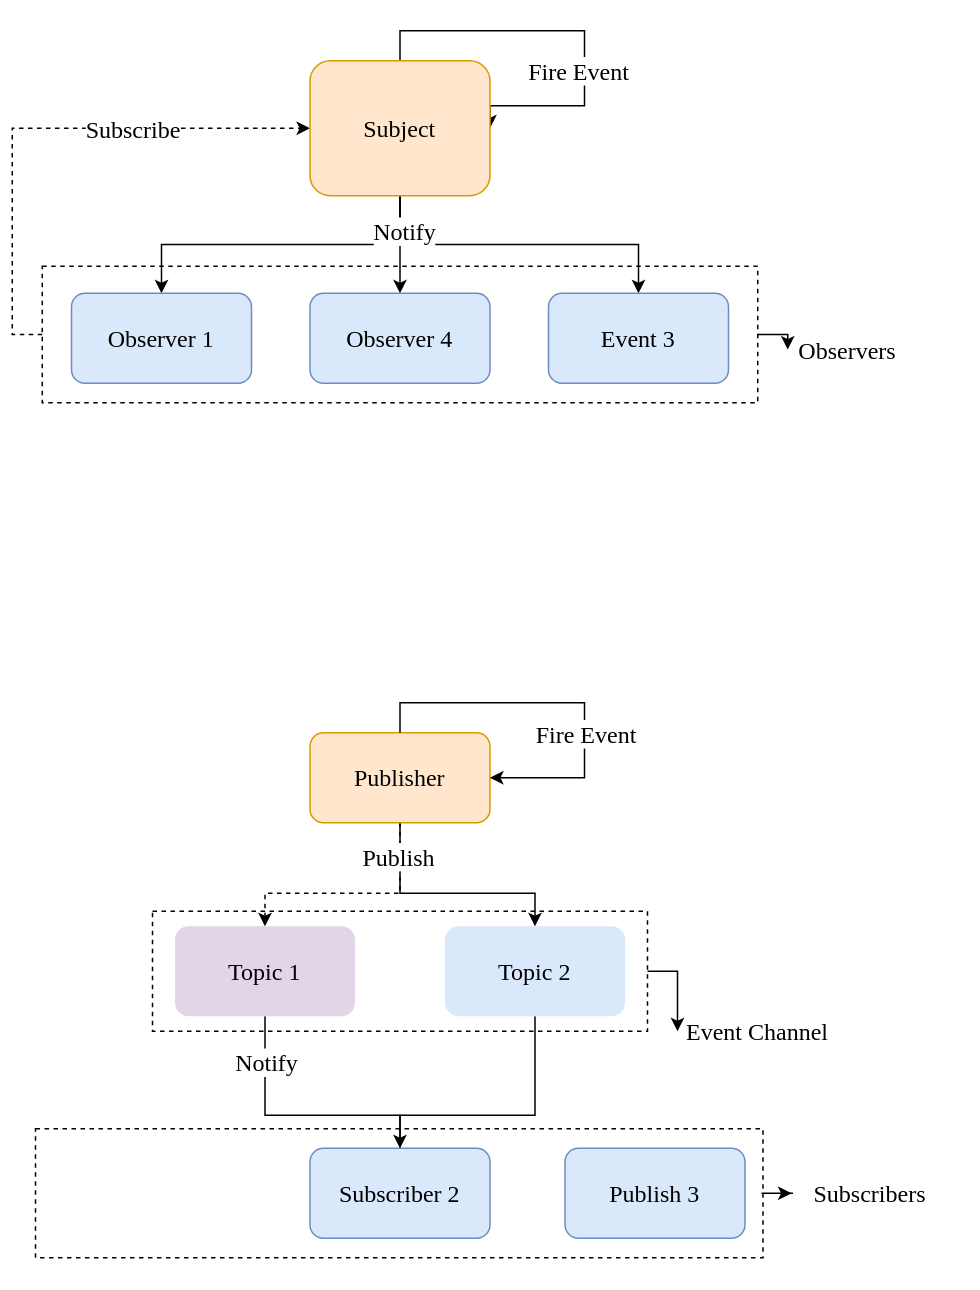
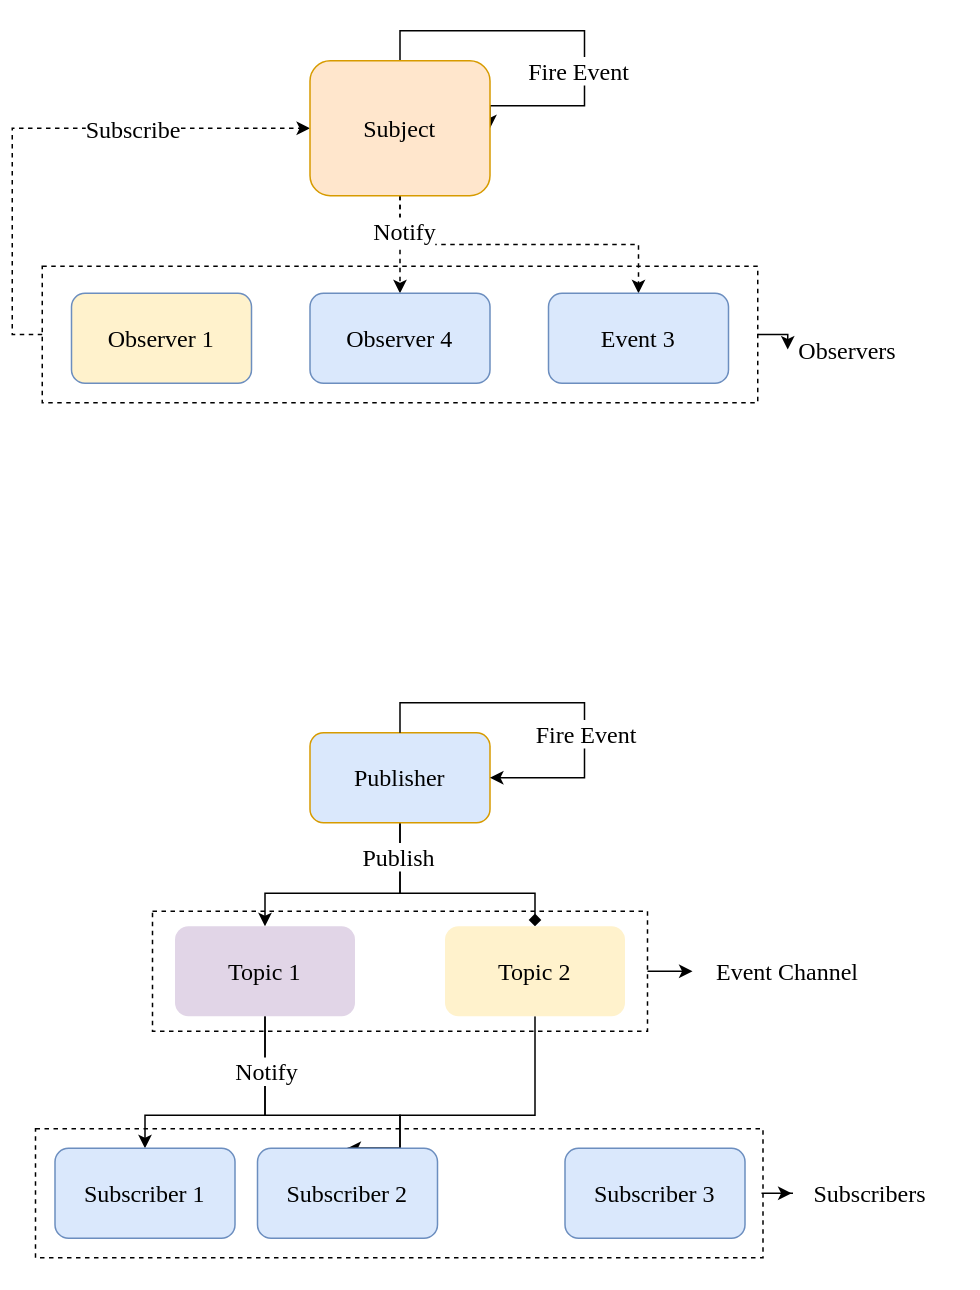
(248, 245) -> none
(555, 245) -> (555, 245)
(400, 265) -> (400, 265)
(161, 338) -> (161, 338)
(400, 778) -> (400, 778)
(320, 893) -> (320, 893)
(535, 915) -> (535, 914)
(535, 971) -> (535, 971)
(757, 1031) -> (787, 971)
none -> (192, 1115)
none -> (145, 1193)
(400, 1193) -> (347, 1193)
(655, 1193) -> (655, 1193)
